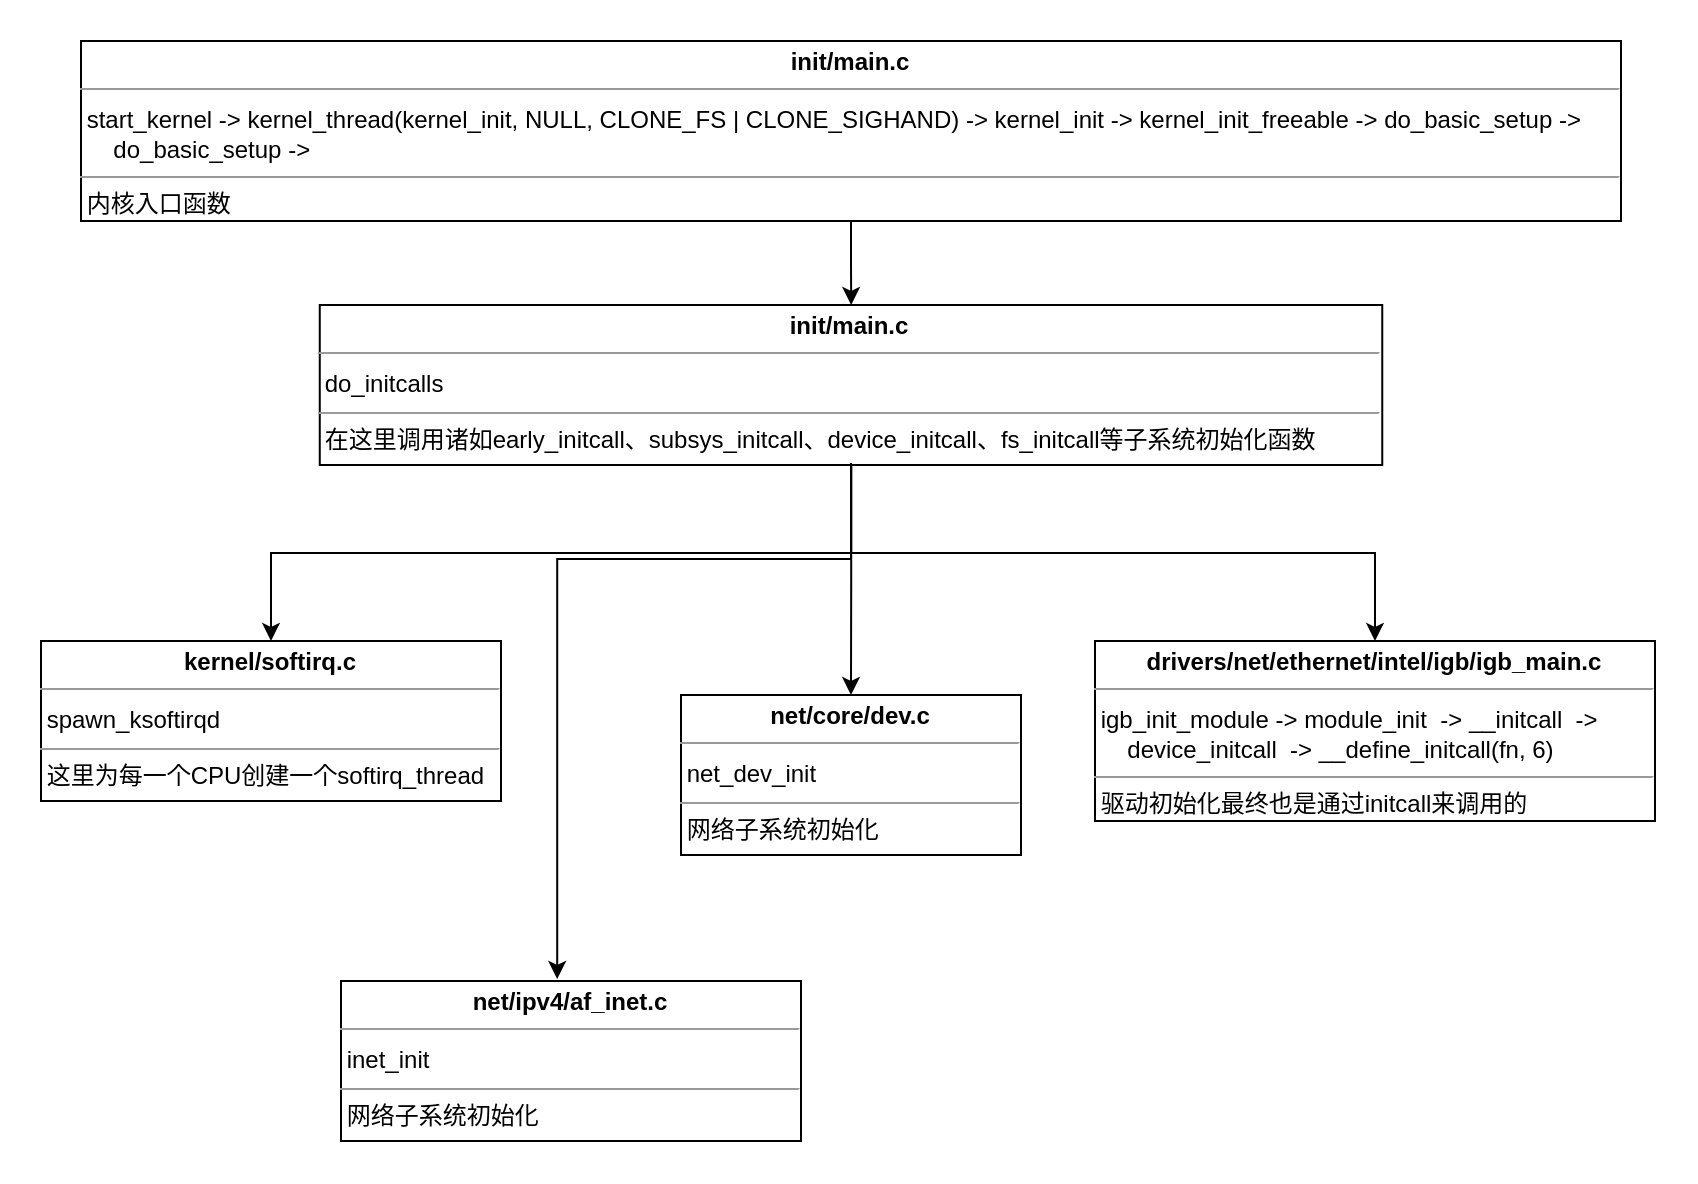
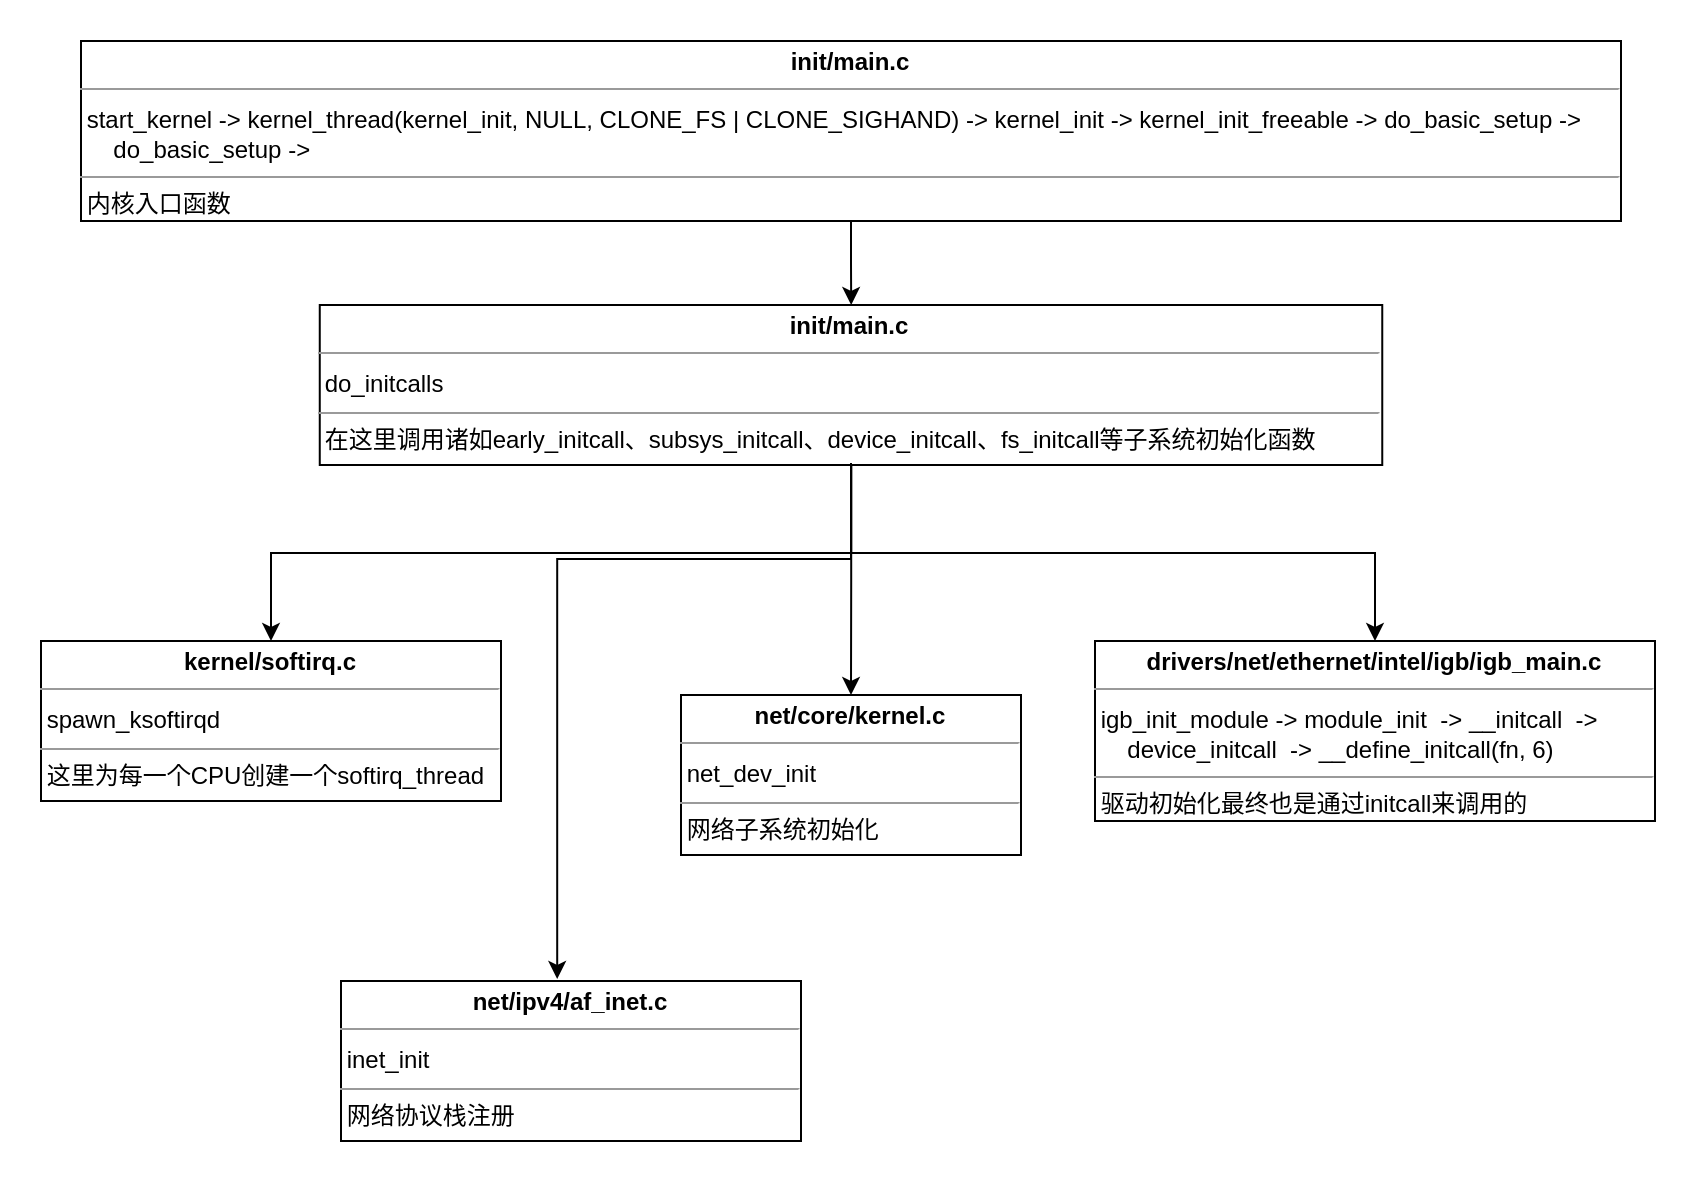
(777, 738) -> (789, 738)
(453, 1024) -> (453, 1024)
